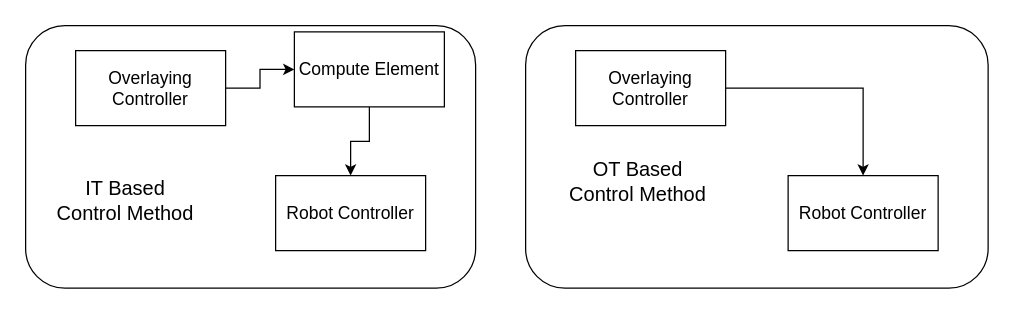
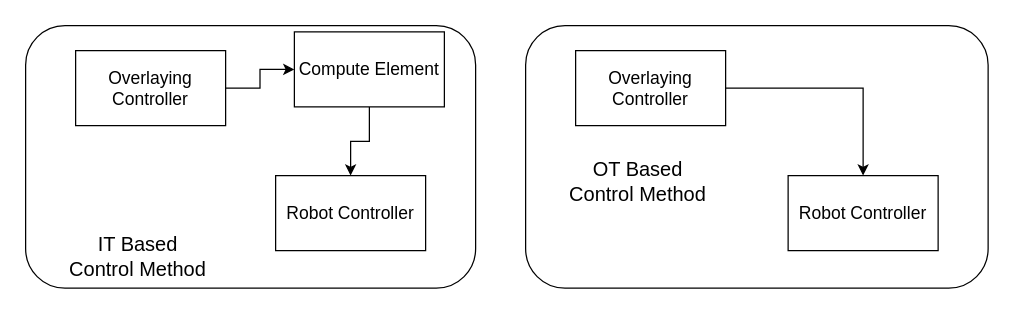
(126, 201) -> (138, 257)
